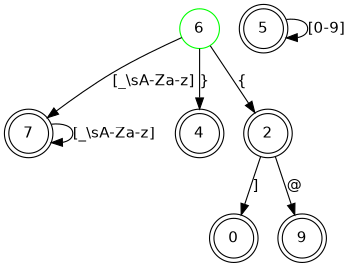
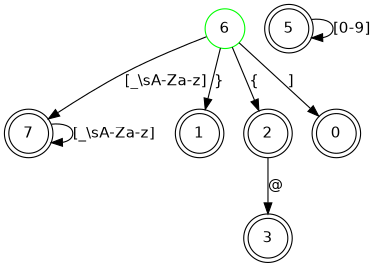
(200, 133) -> (200, 133)
(253, 180) -> (275, 76)
(302, 238) -> (268, 238)
